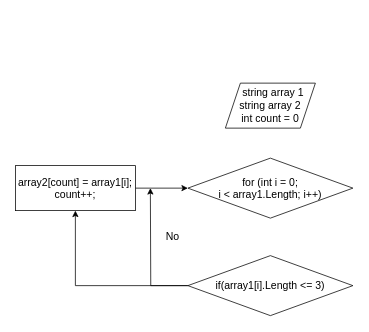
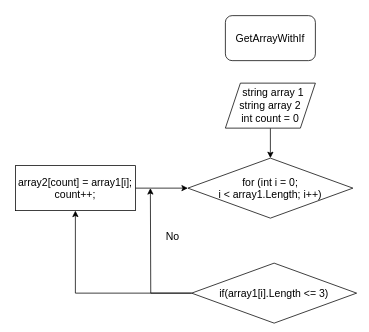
none -> (270, 38)
none -> (270, 140)
(270, 285) -> (274, 293)
